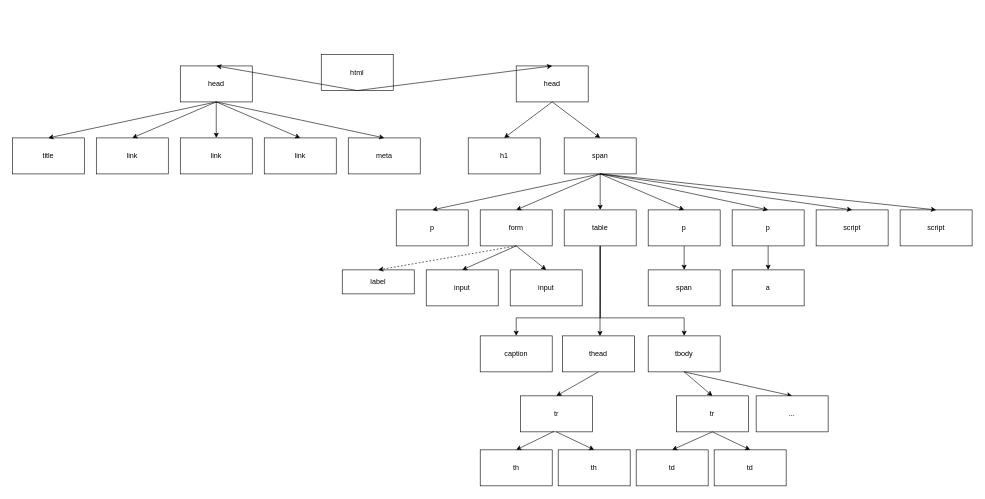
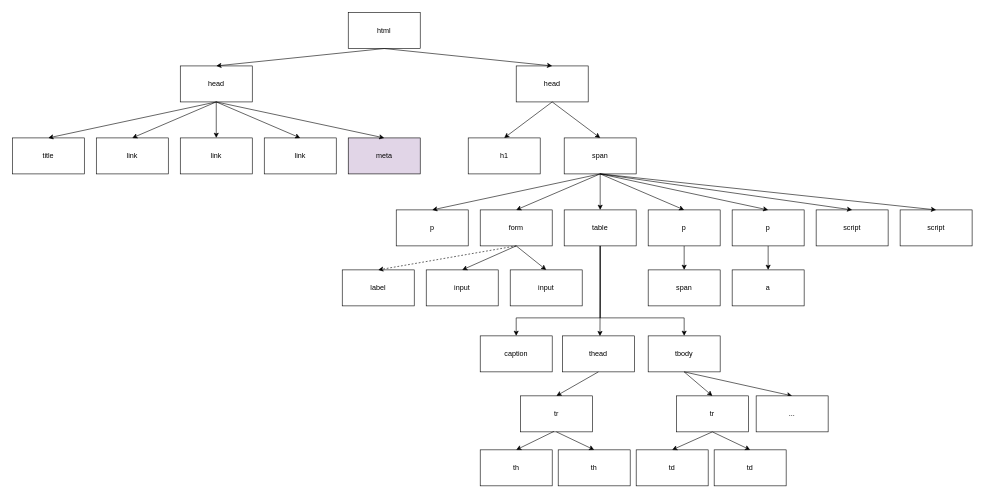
(357, 72) -> (384, 30)
(384, 156) -> (384, 156)
(378, 282) -> (378, 288)
